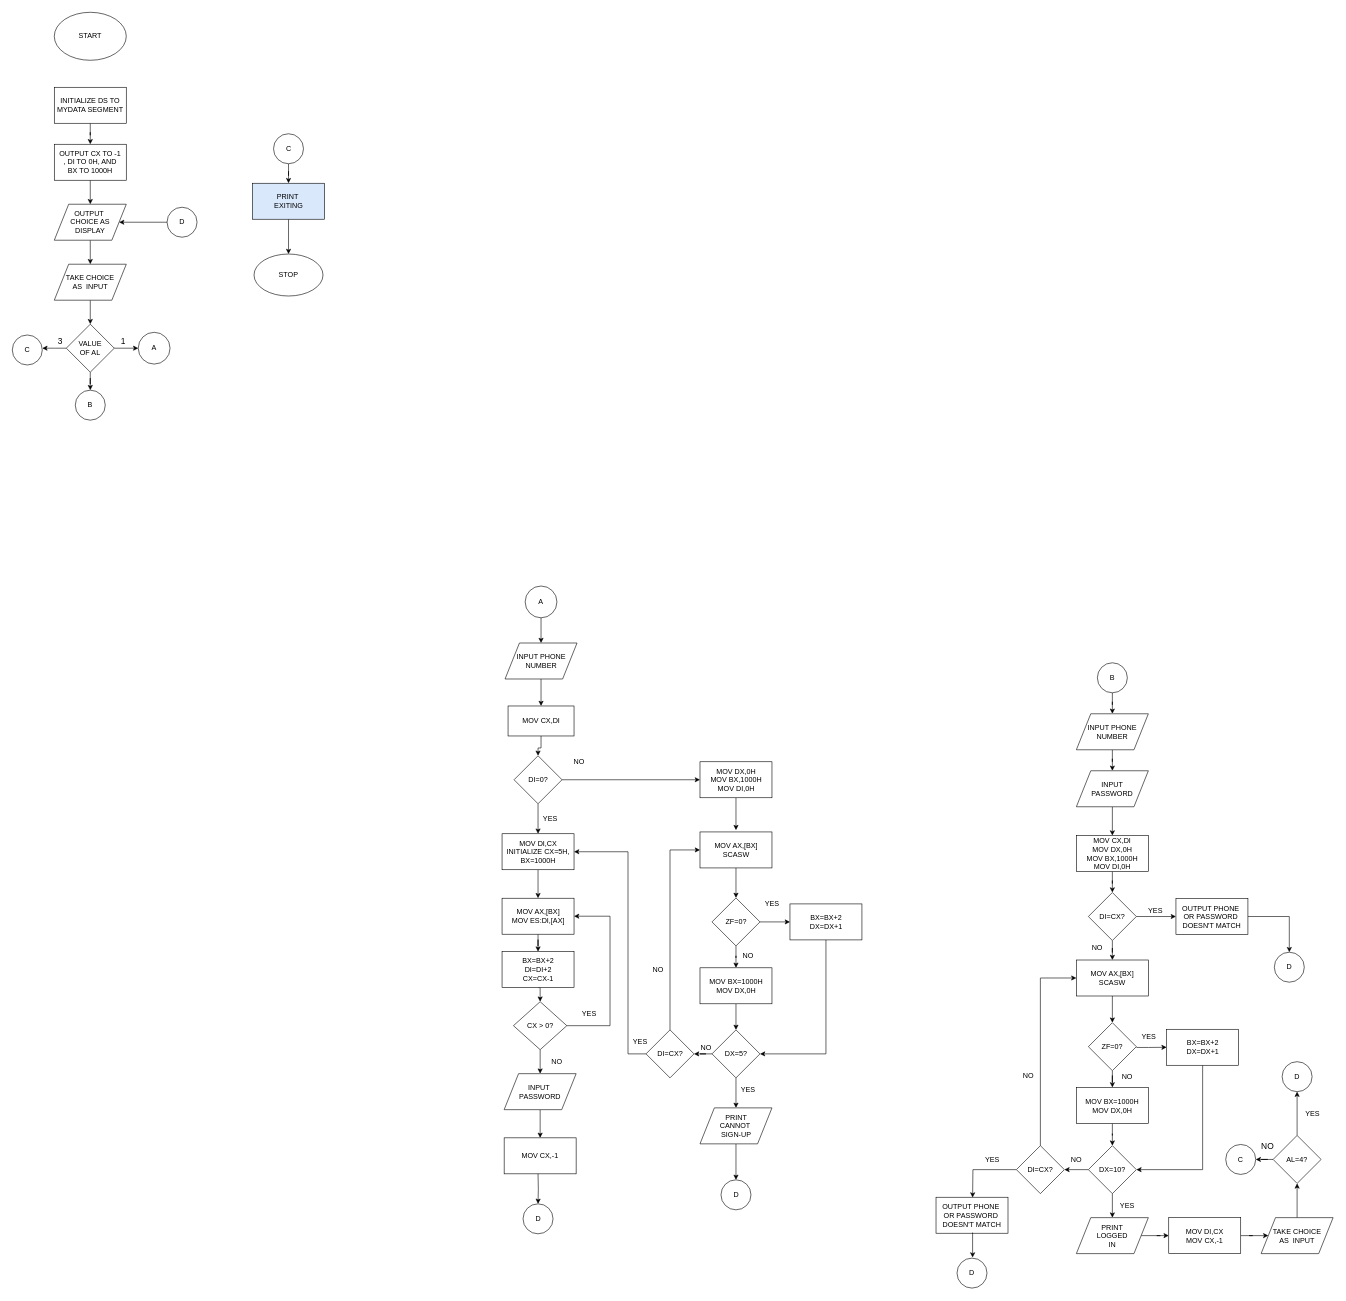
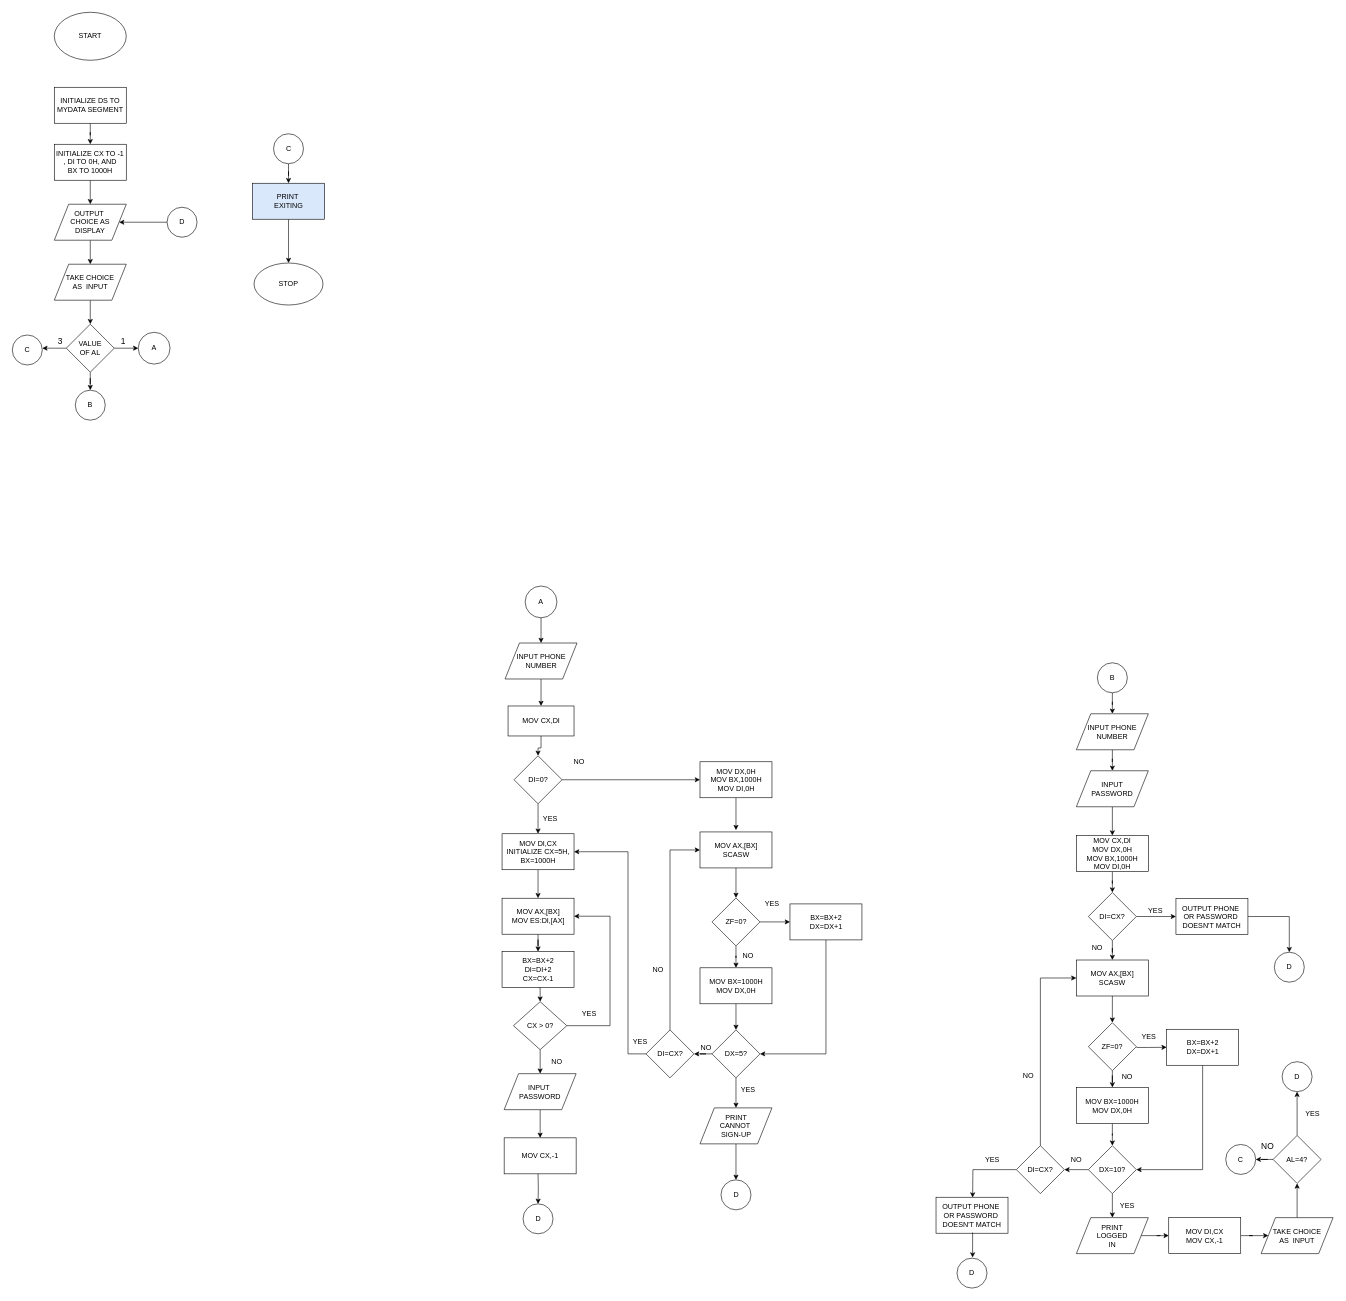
(90, 162) -> (90, 162)
(289, 275) -> (289, 284)
